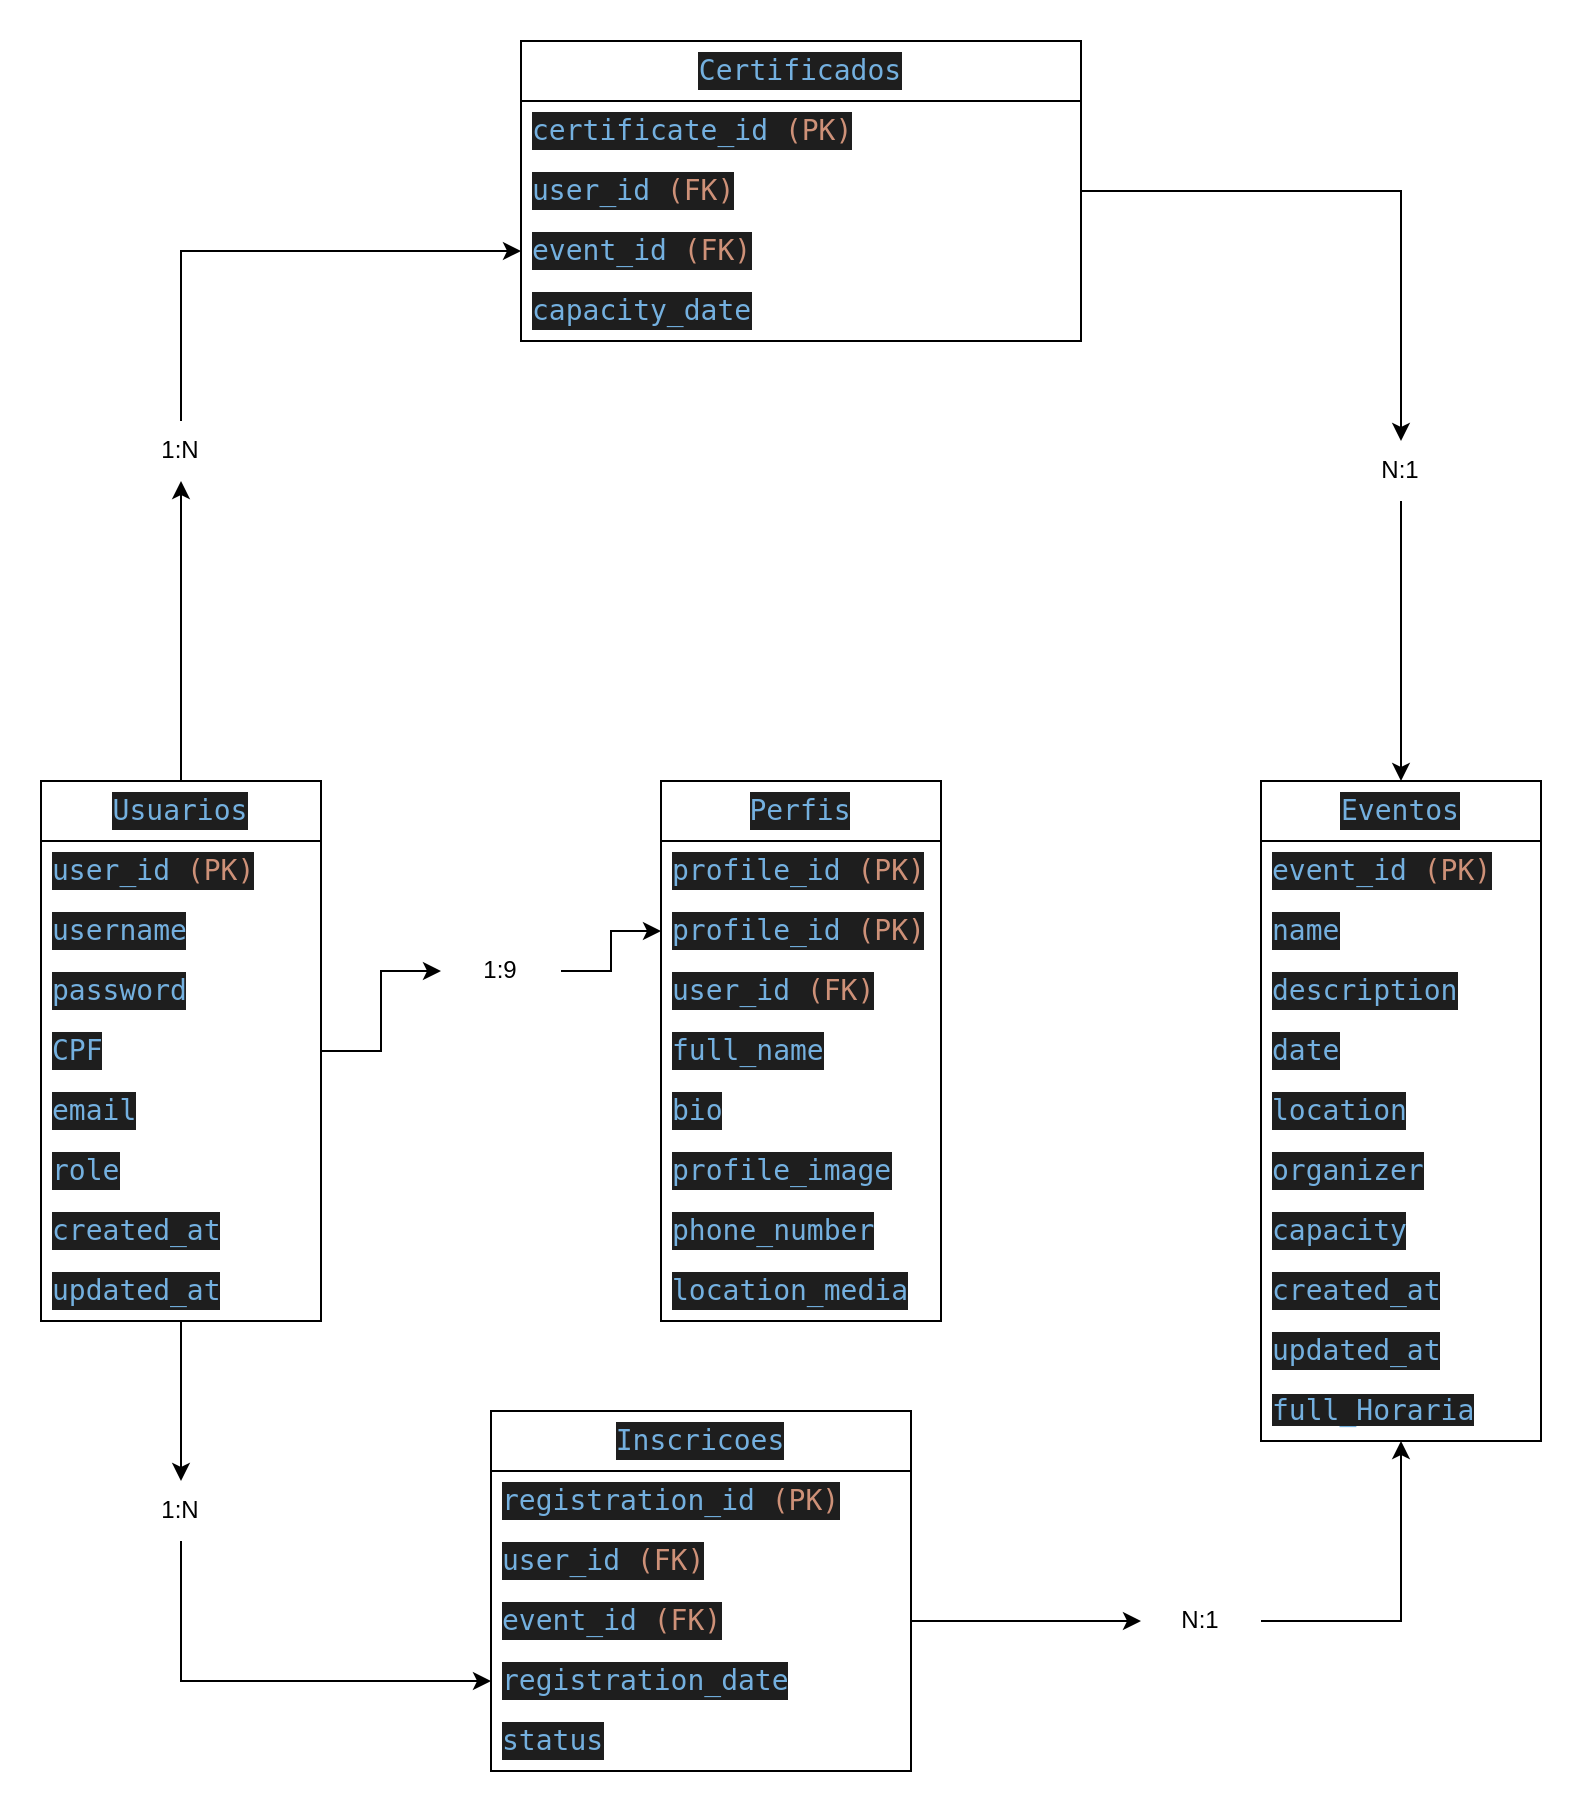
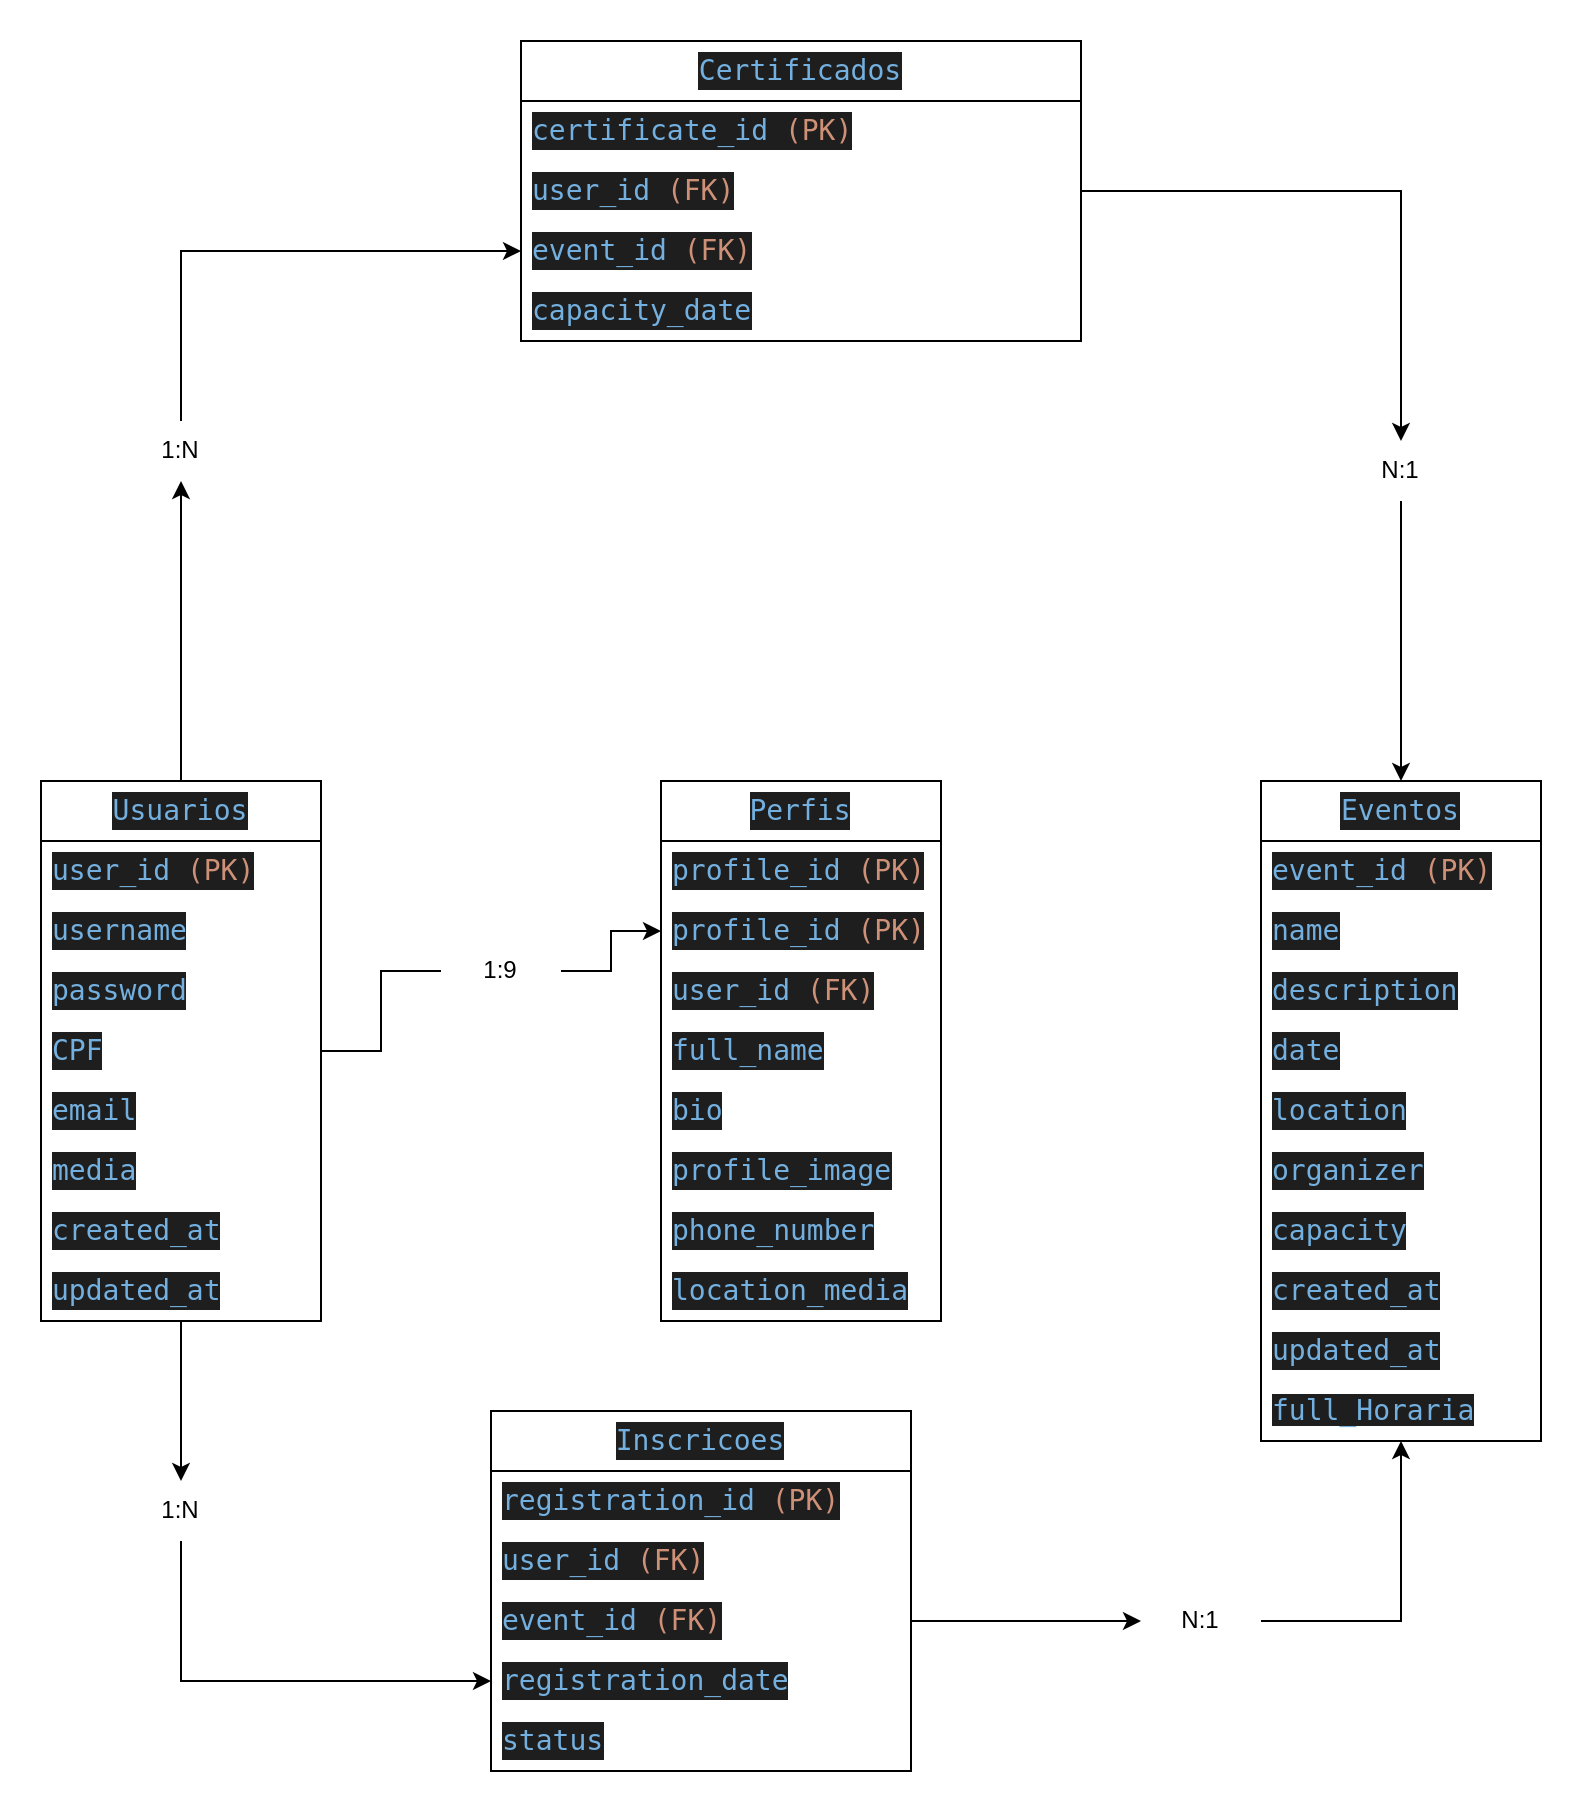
(426, 971) -> (432, 971)
(77, 1171) -> (83, 1171)
